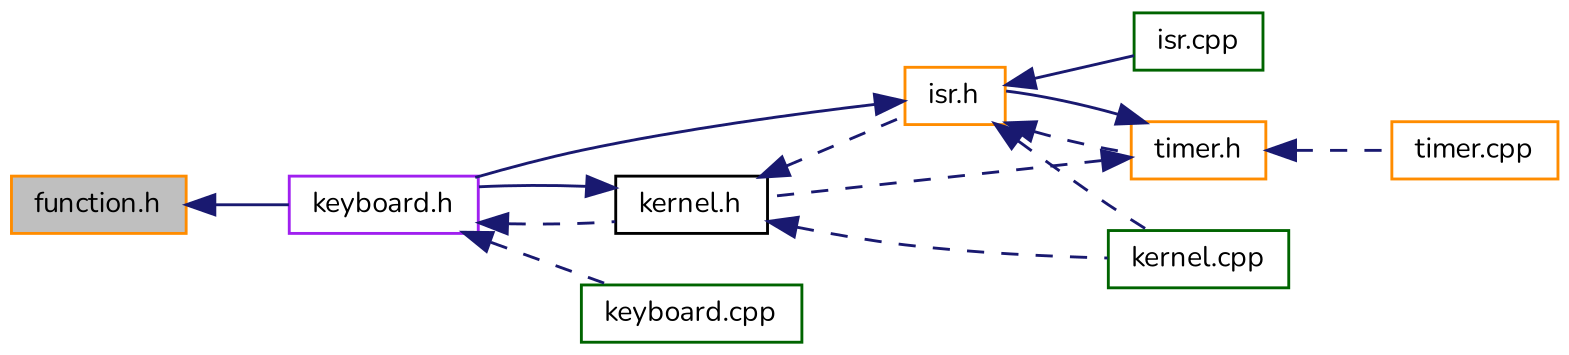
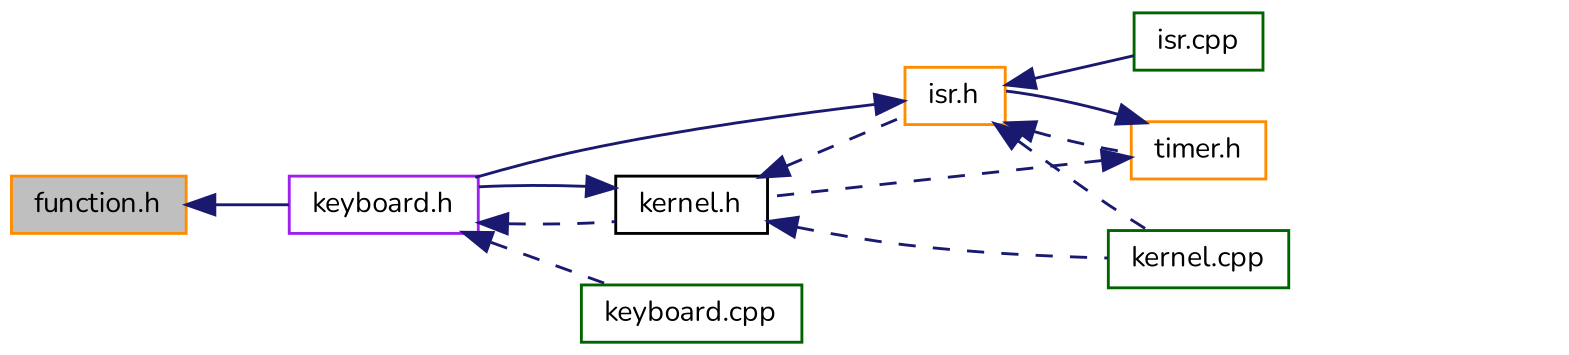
(1475, 150) -> none
